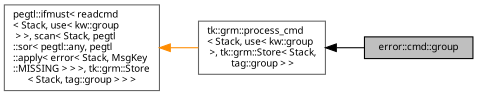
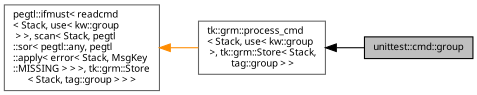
(419, 48) -> (419, 48)
